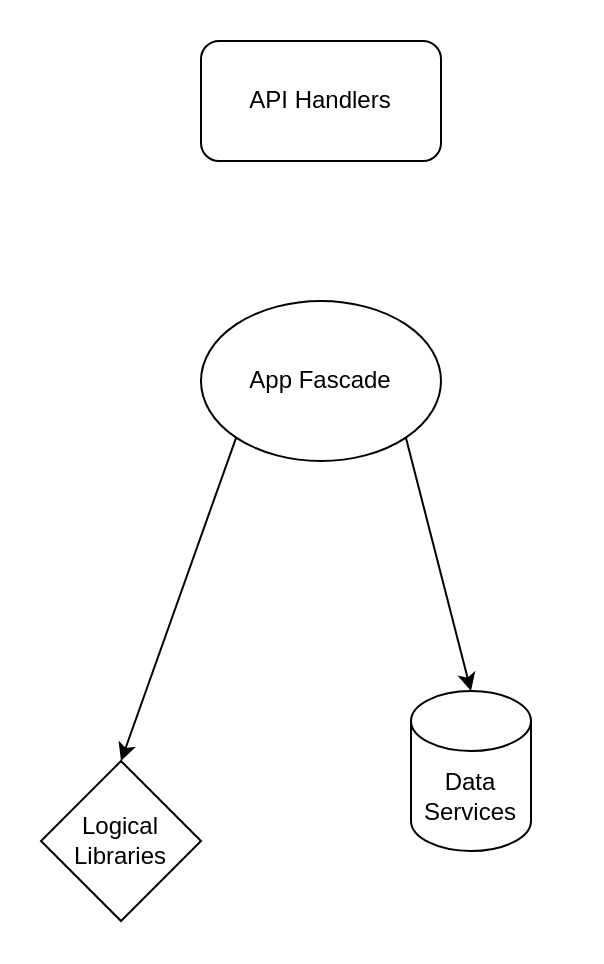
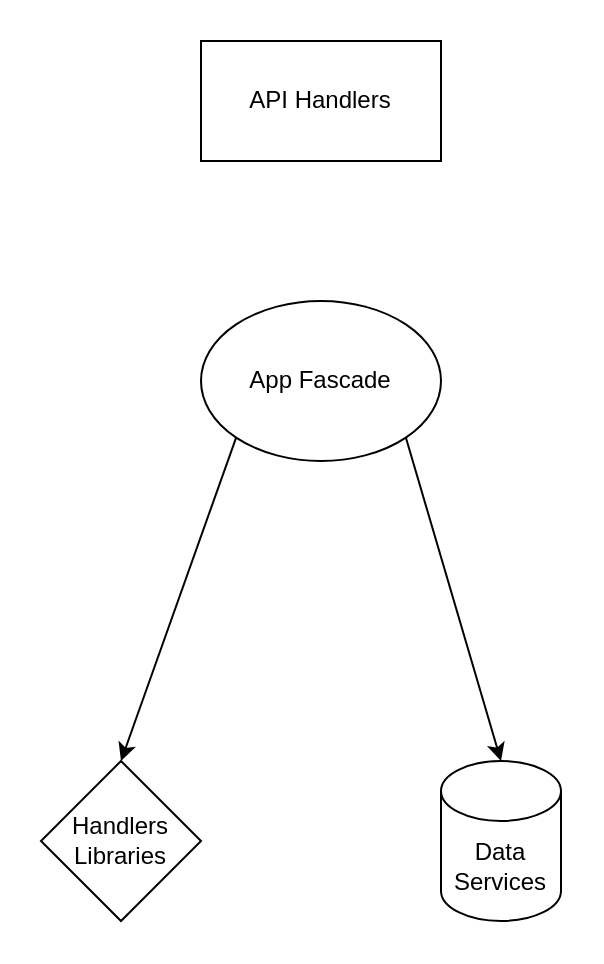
(321, 101) -> (321, 101)
(471, 771) -> (501, 841)
(121, 841) -> (121, 841)
